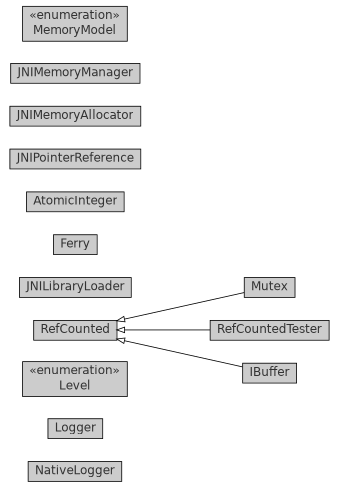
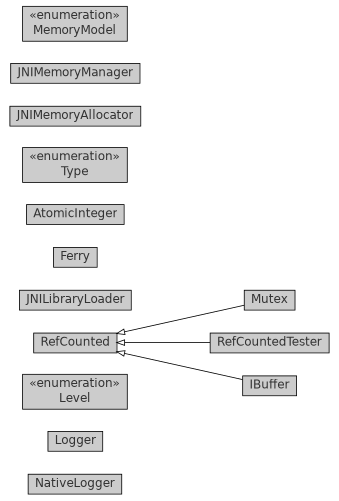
(75, 159) -> none
none -> (75, 165)
